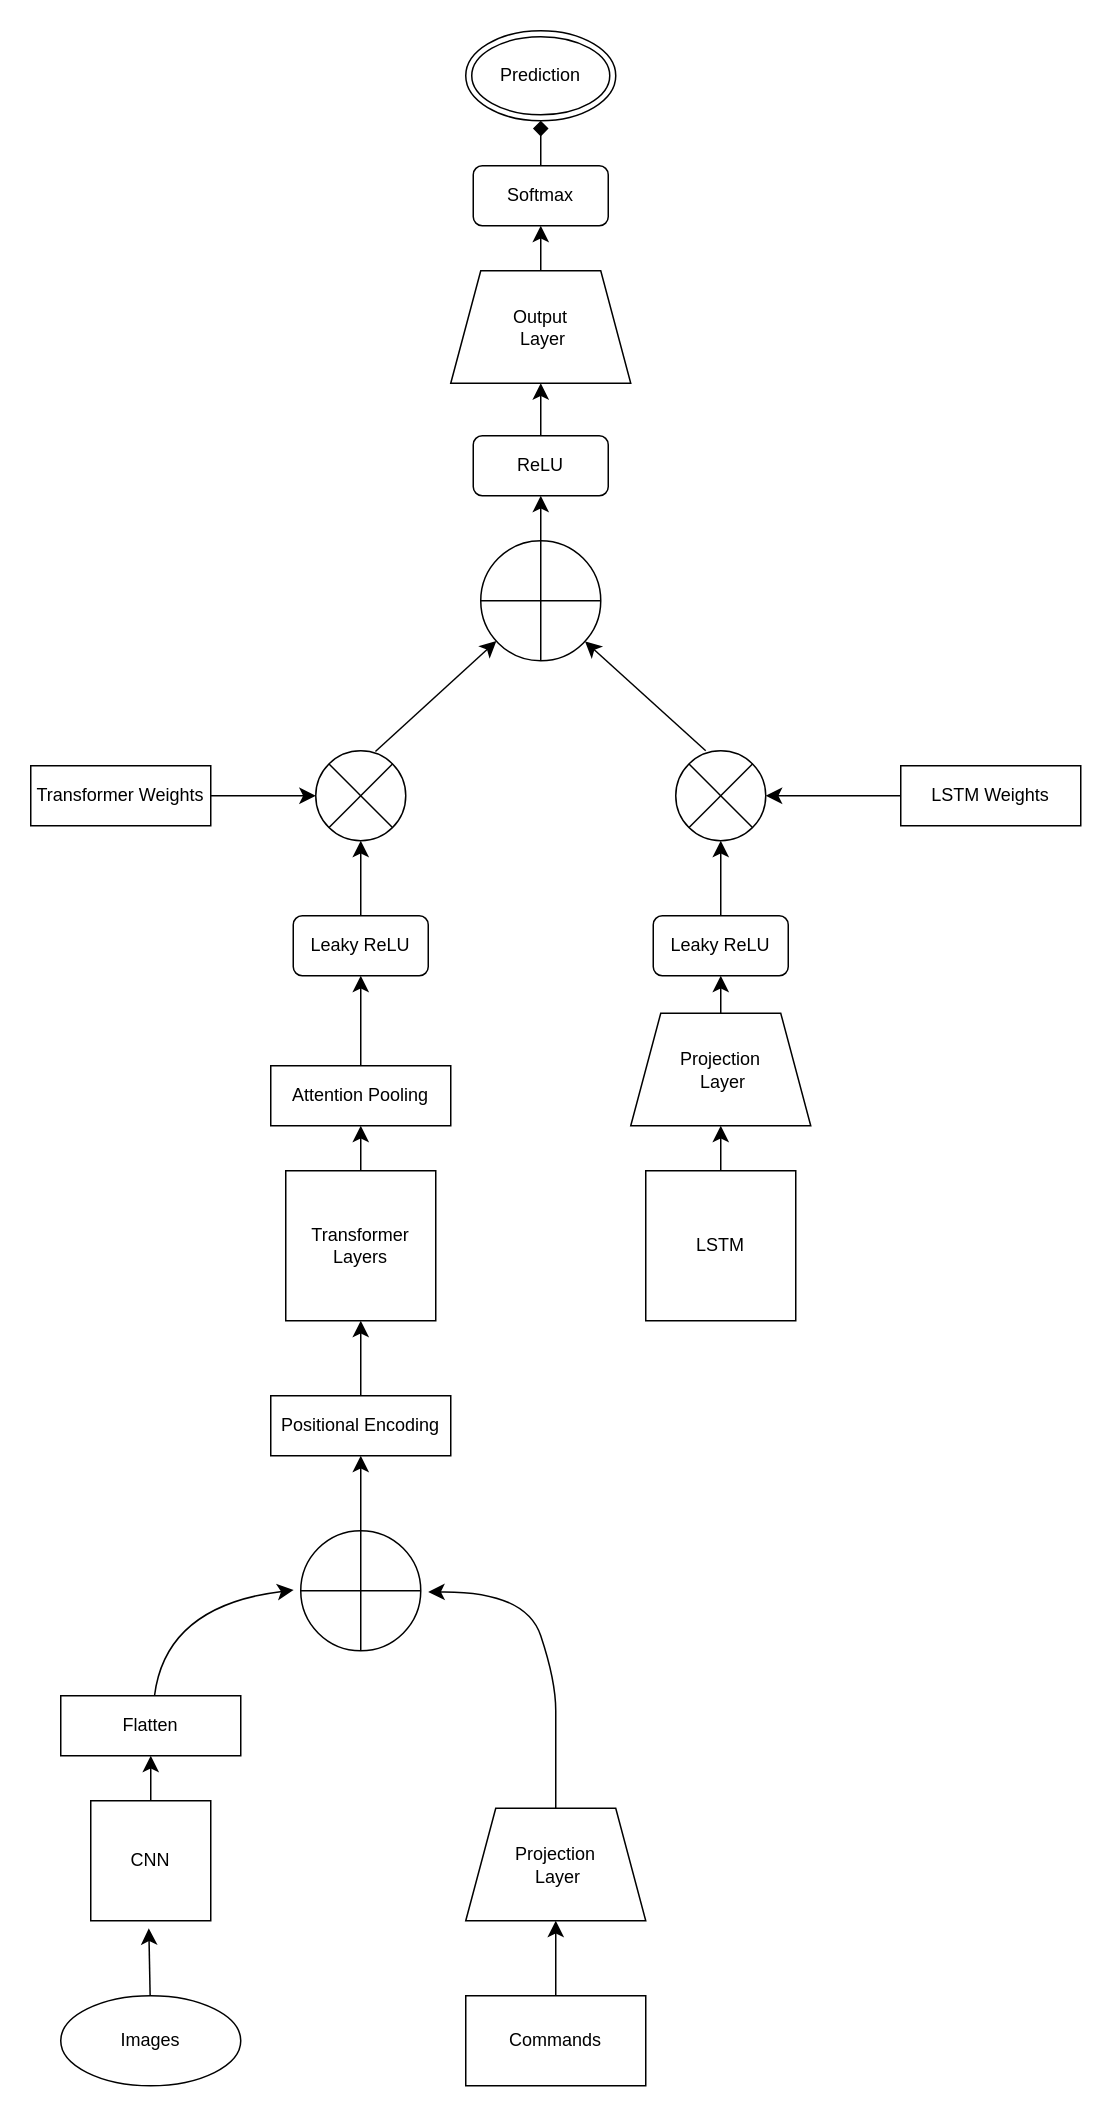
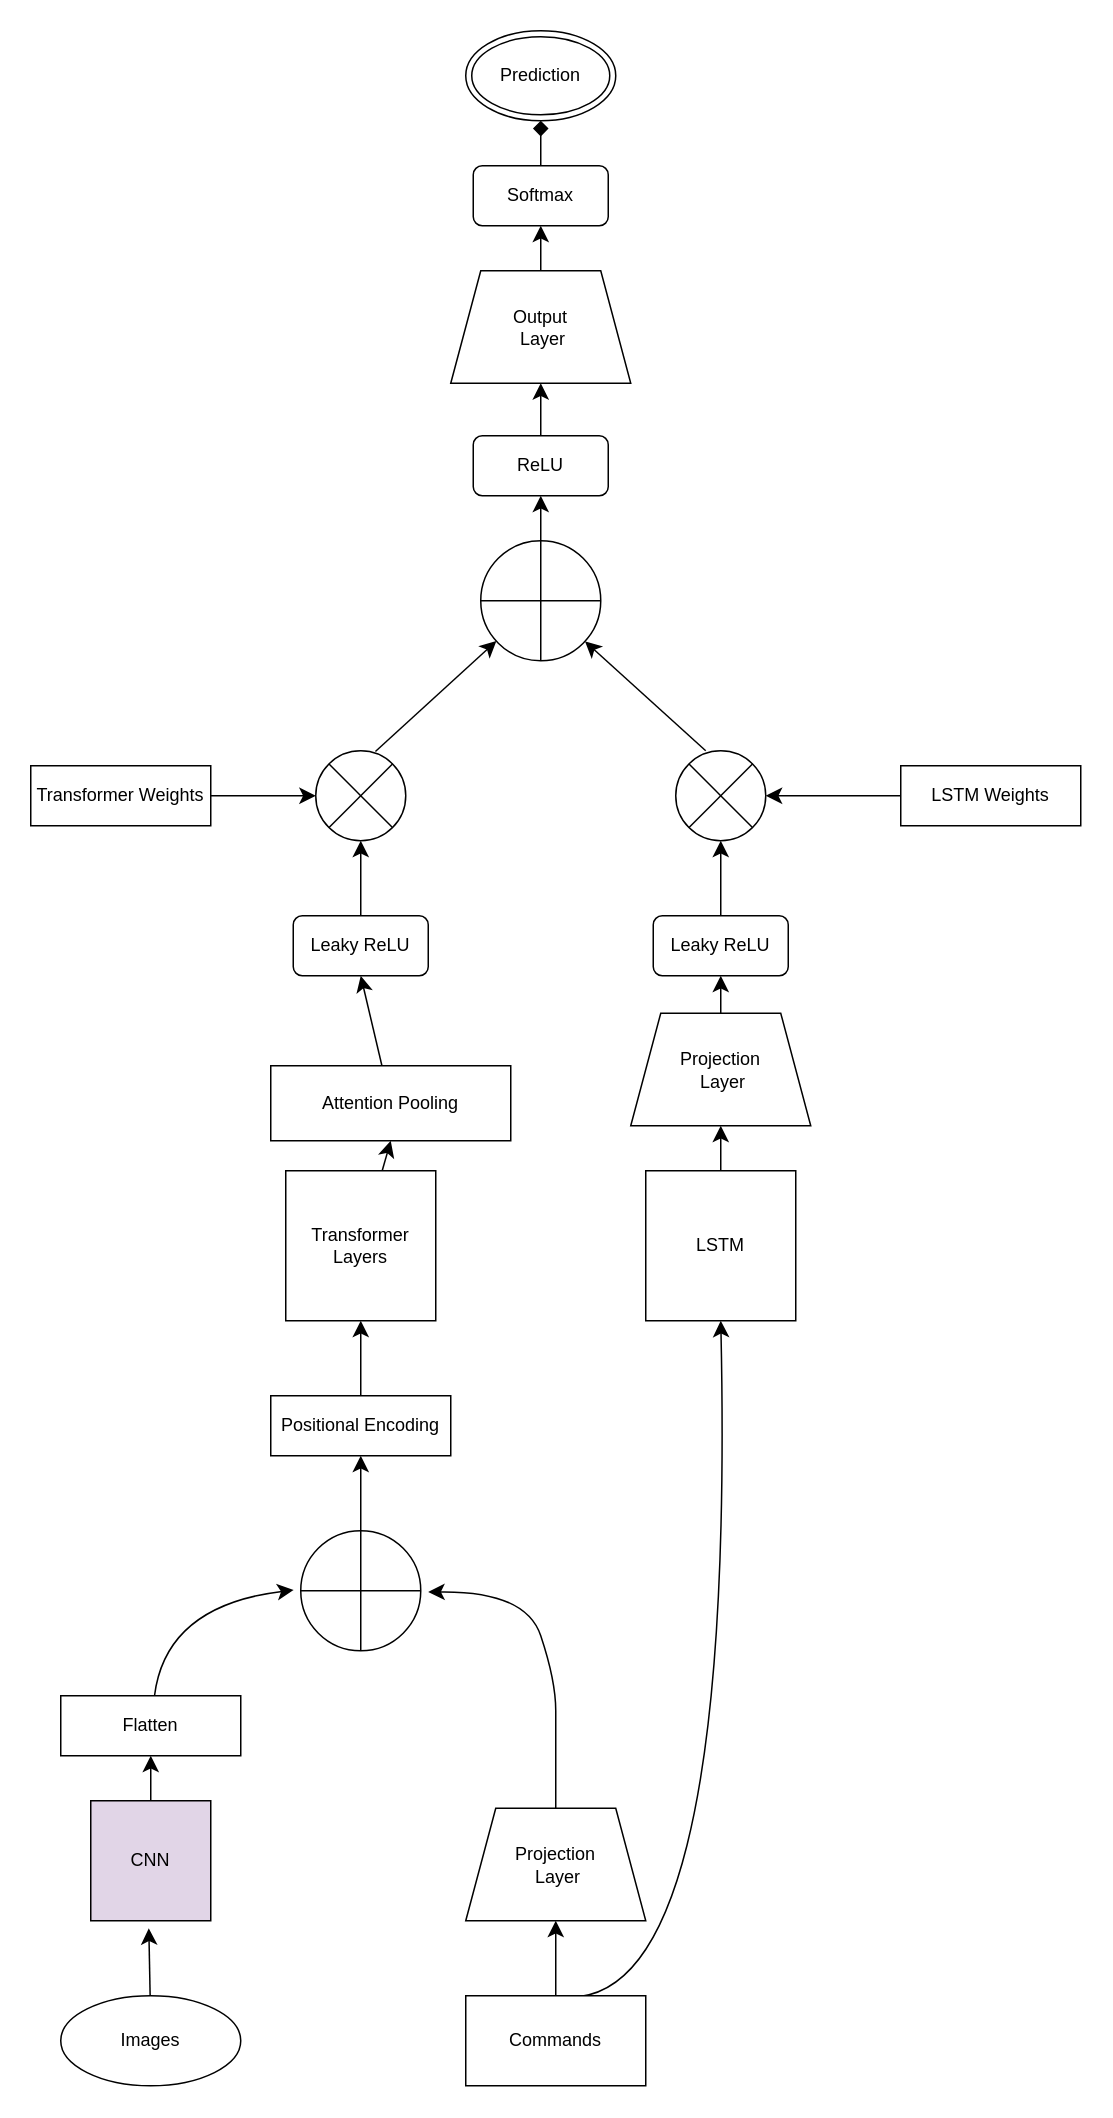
(361, 1096) -> (391, 1103)
none -> (712, 1684)
(151, 1861) -> (151, 1861)
